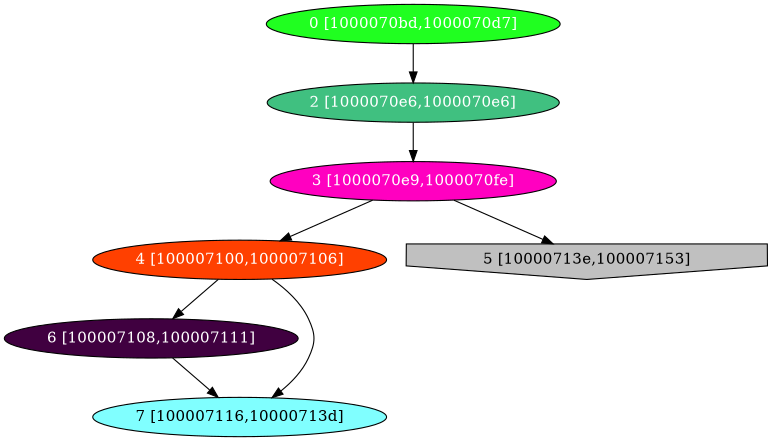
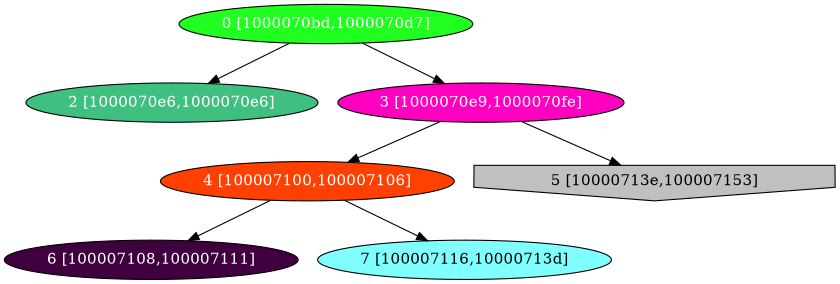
(413, 137) -> (399, 61)
(191, 374) -> none
